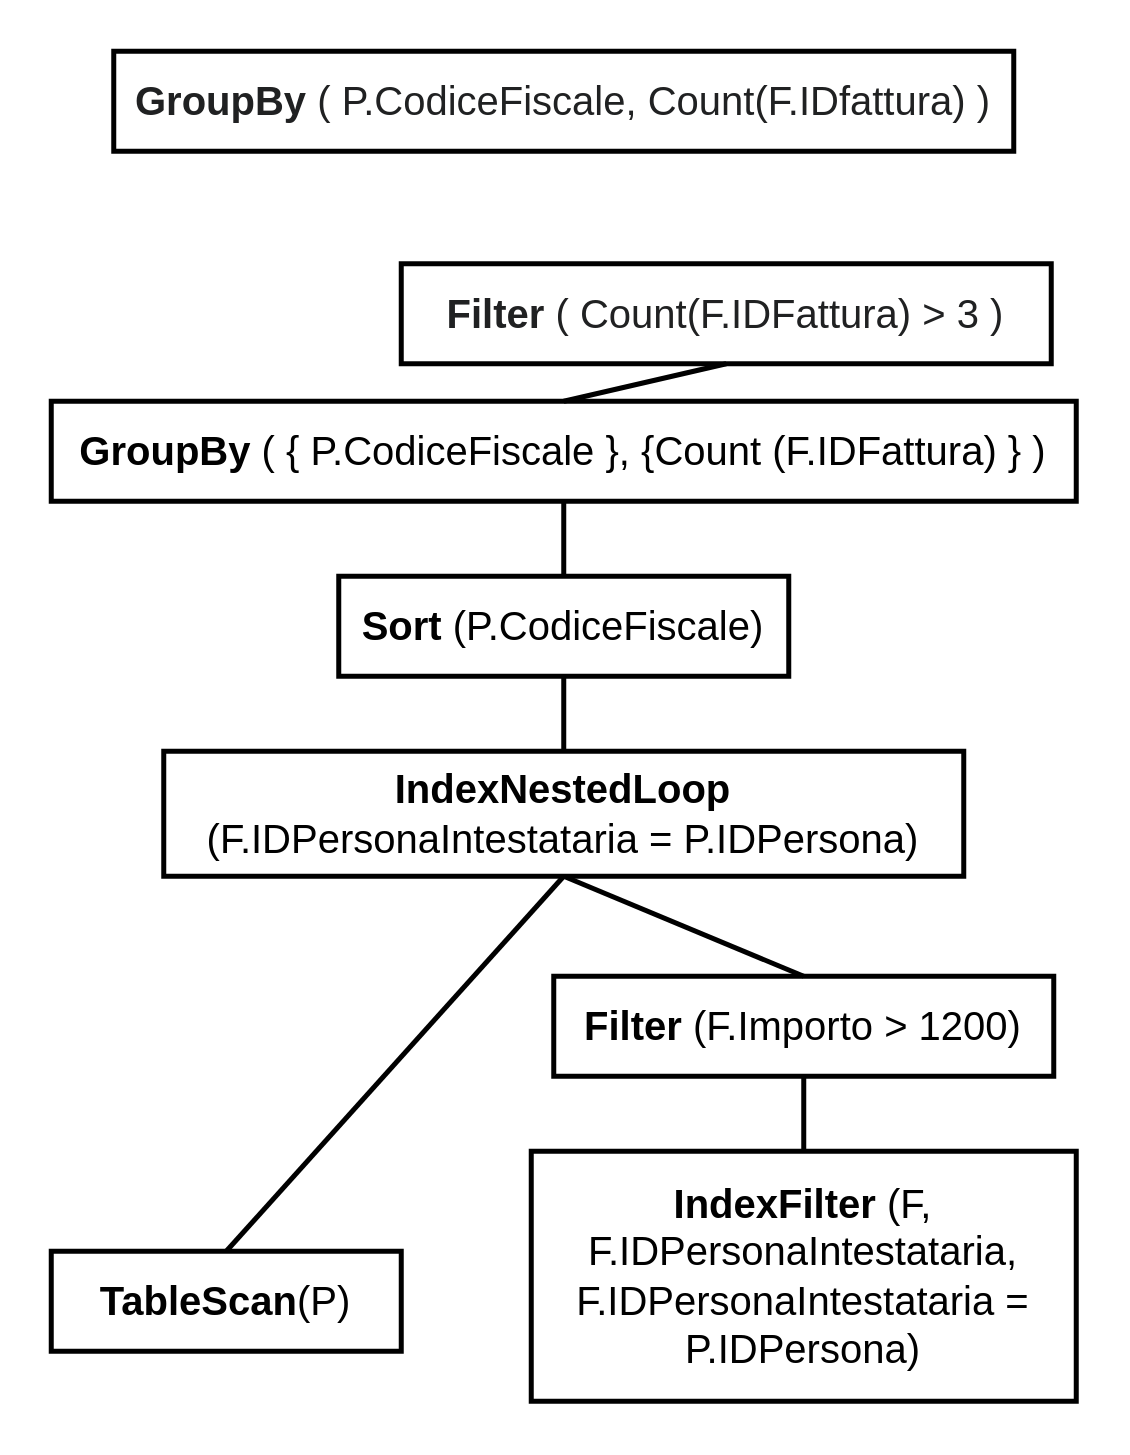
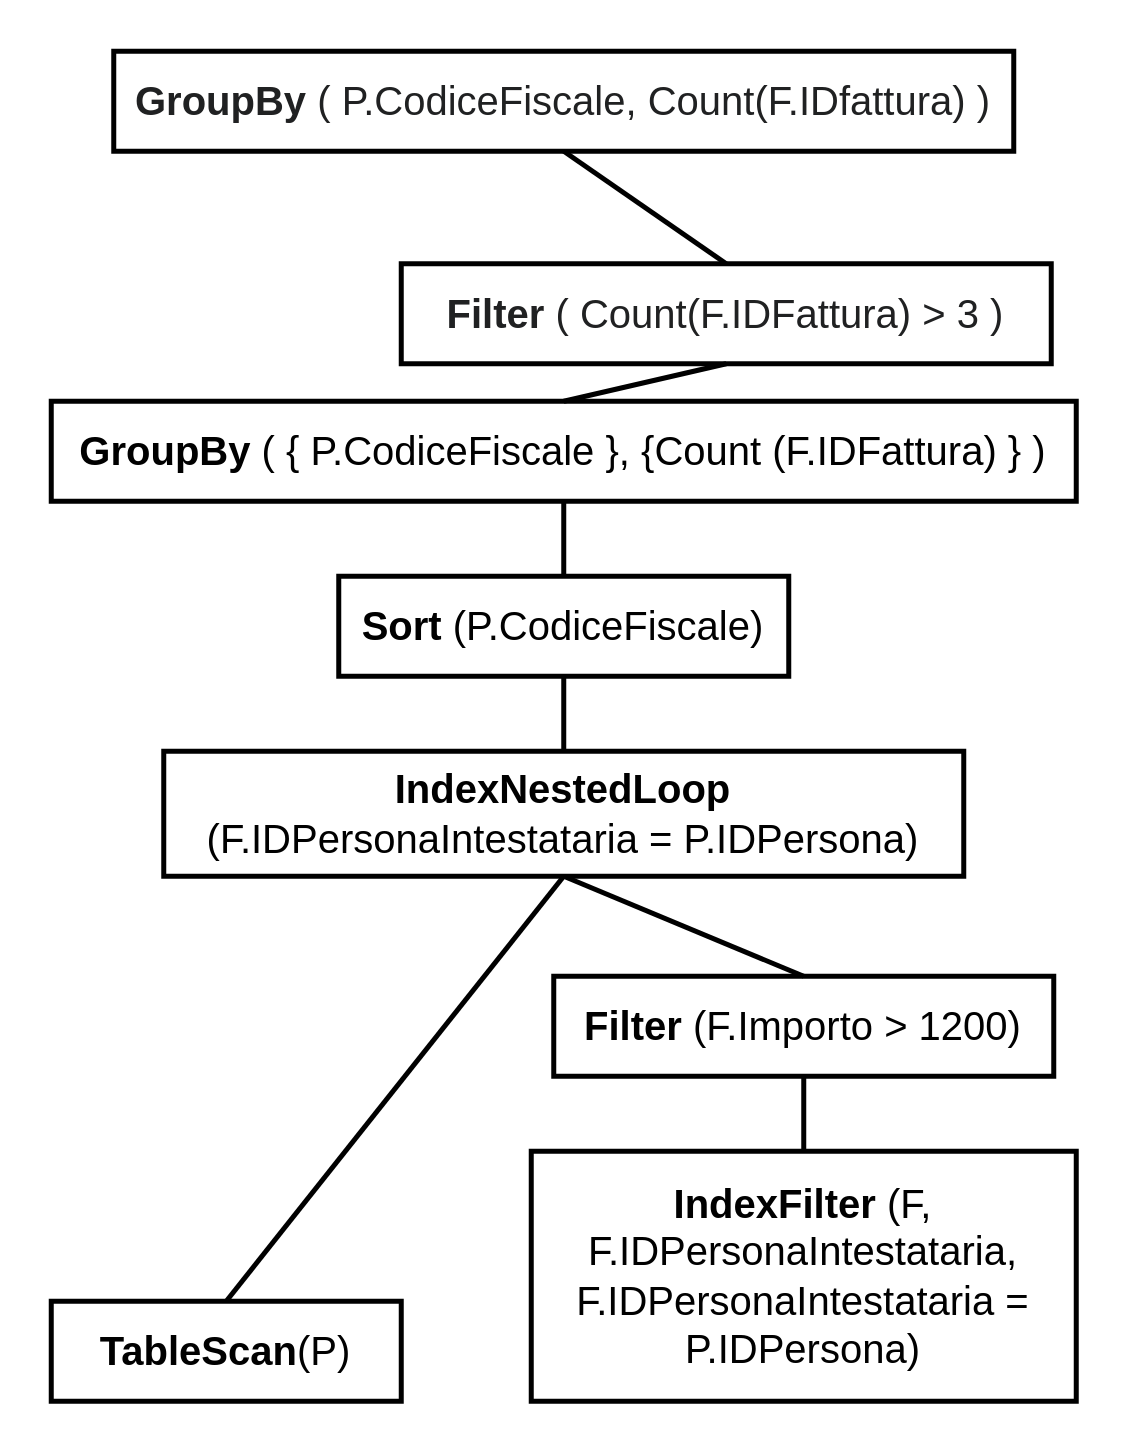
none -> (644, 207)
(226, 1301) -> (226, 1351)
